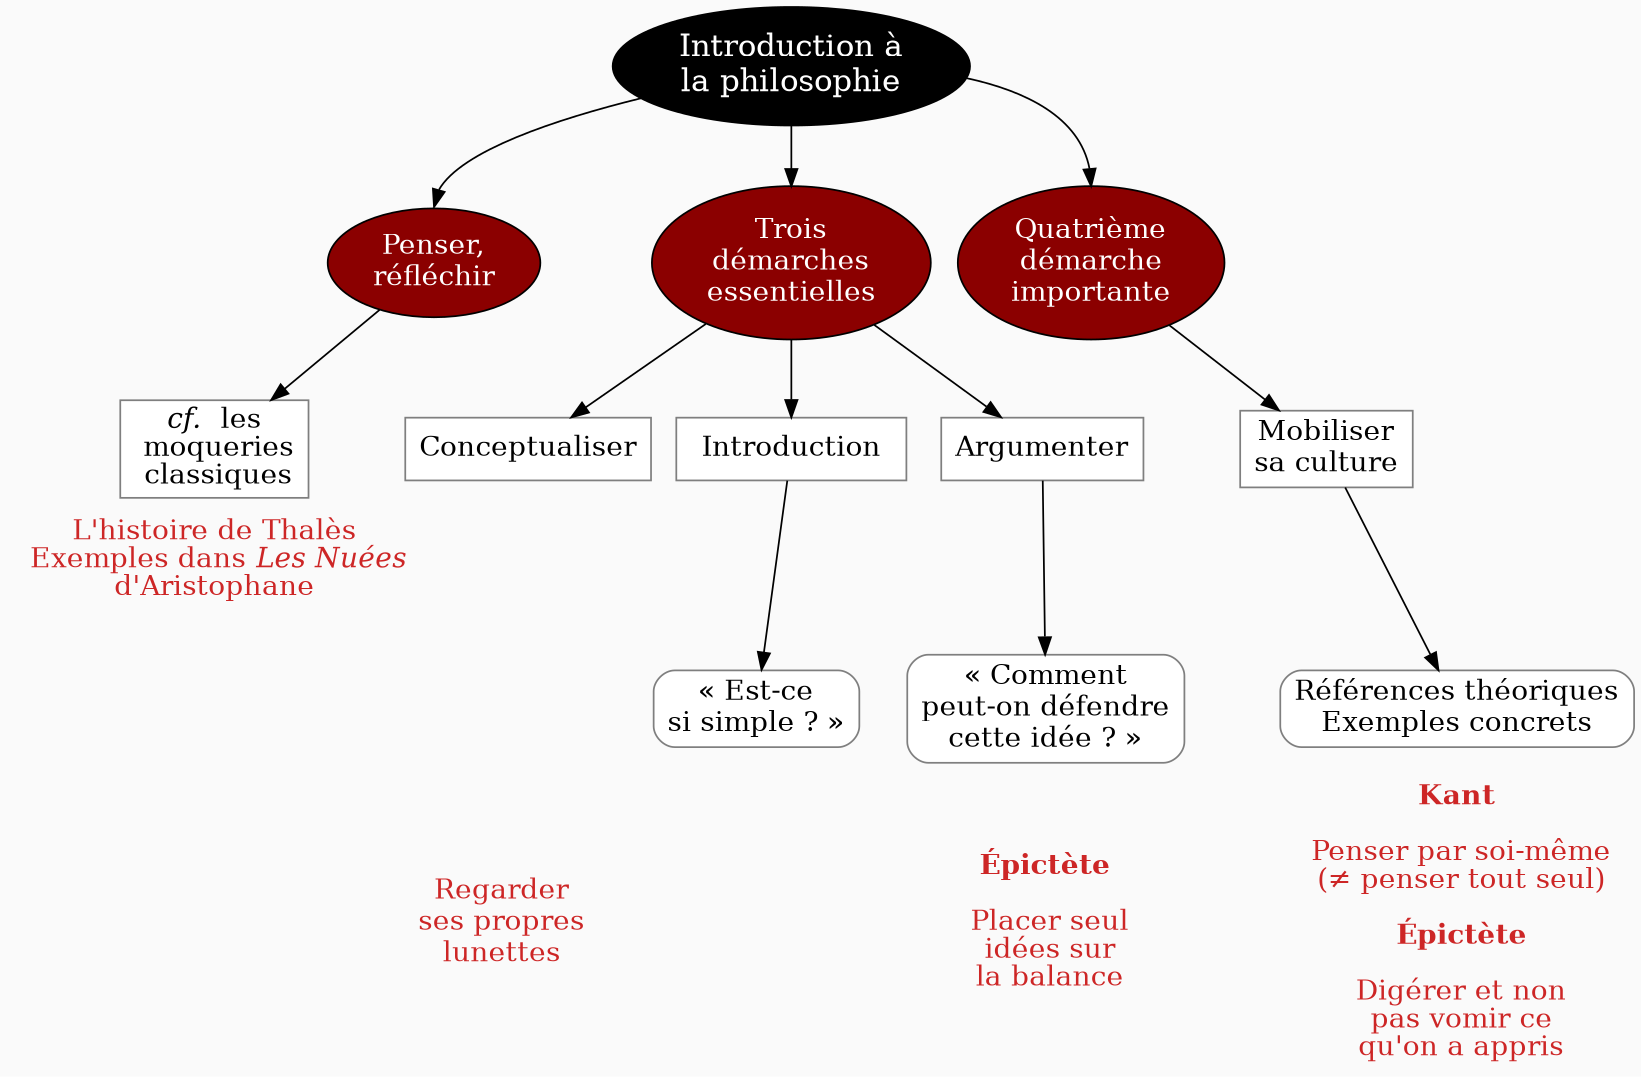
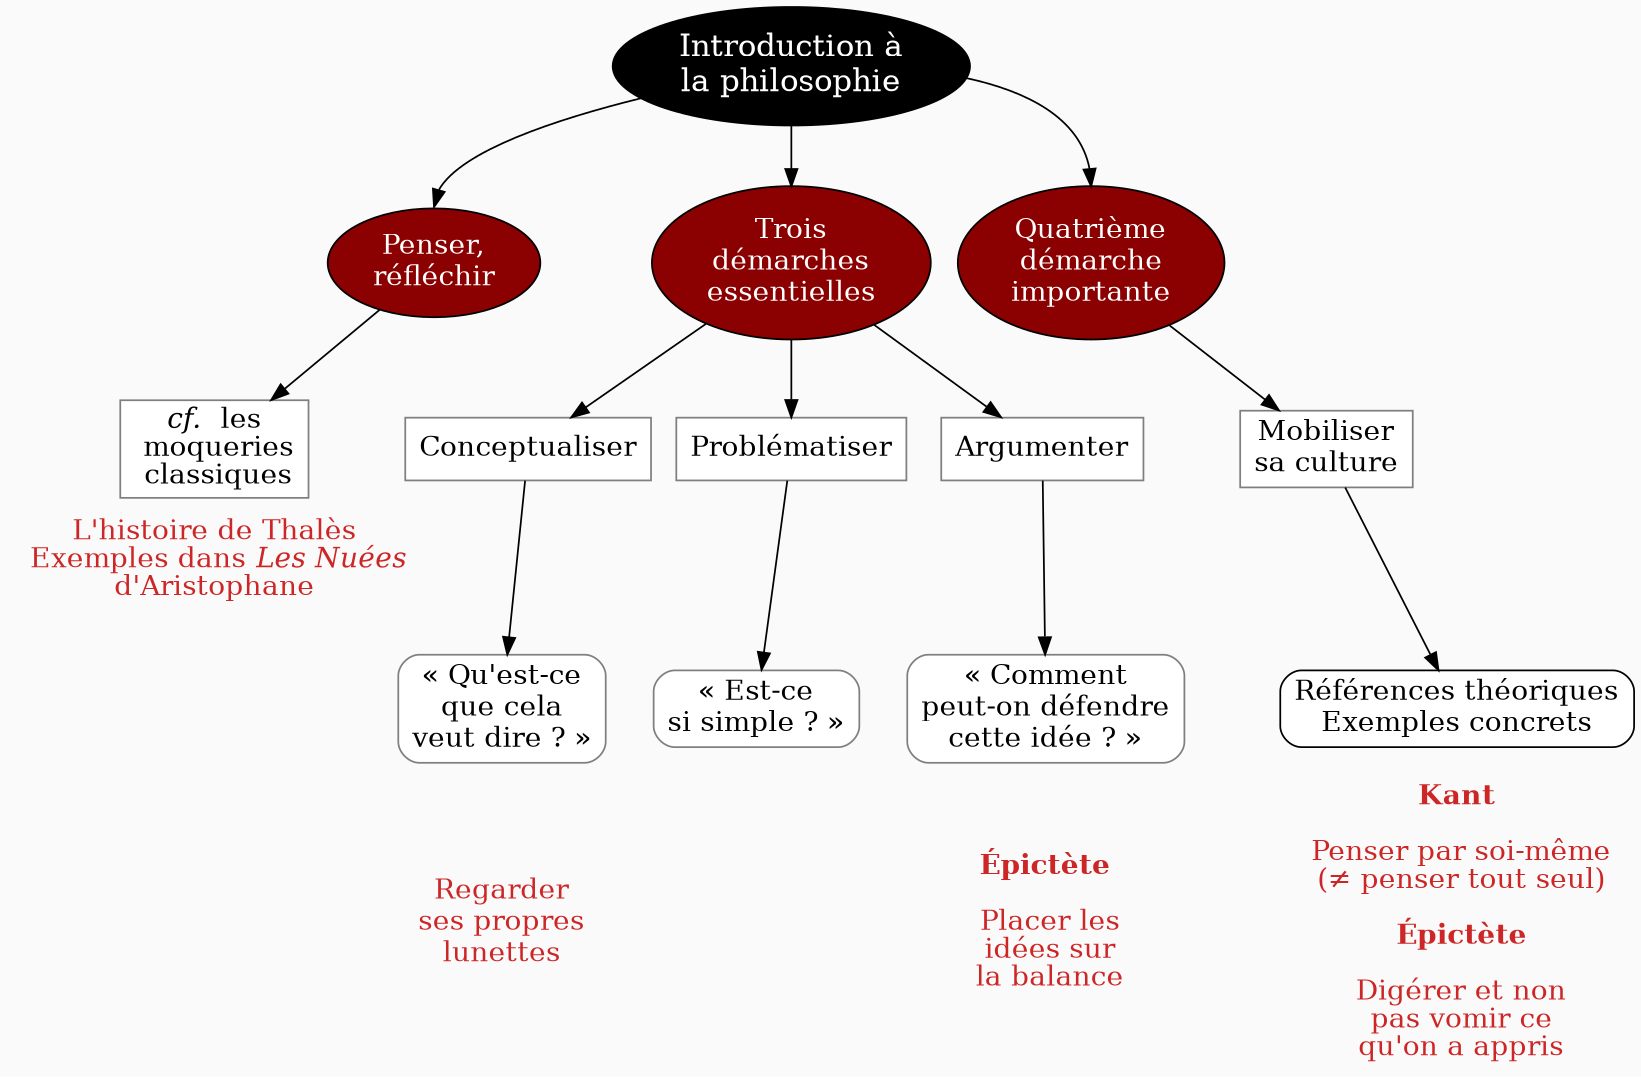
(791, 449) -> (791, 449)
none -> (502, 709)
(1457, 709) -> (1457, 709)
(1046, 921) -> (1046, 921)
